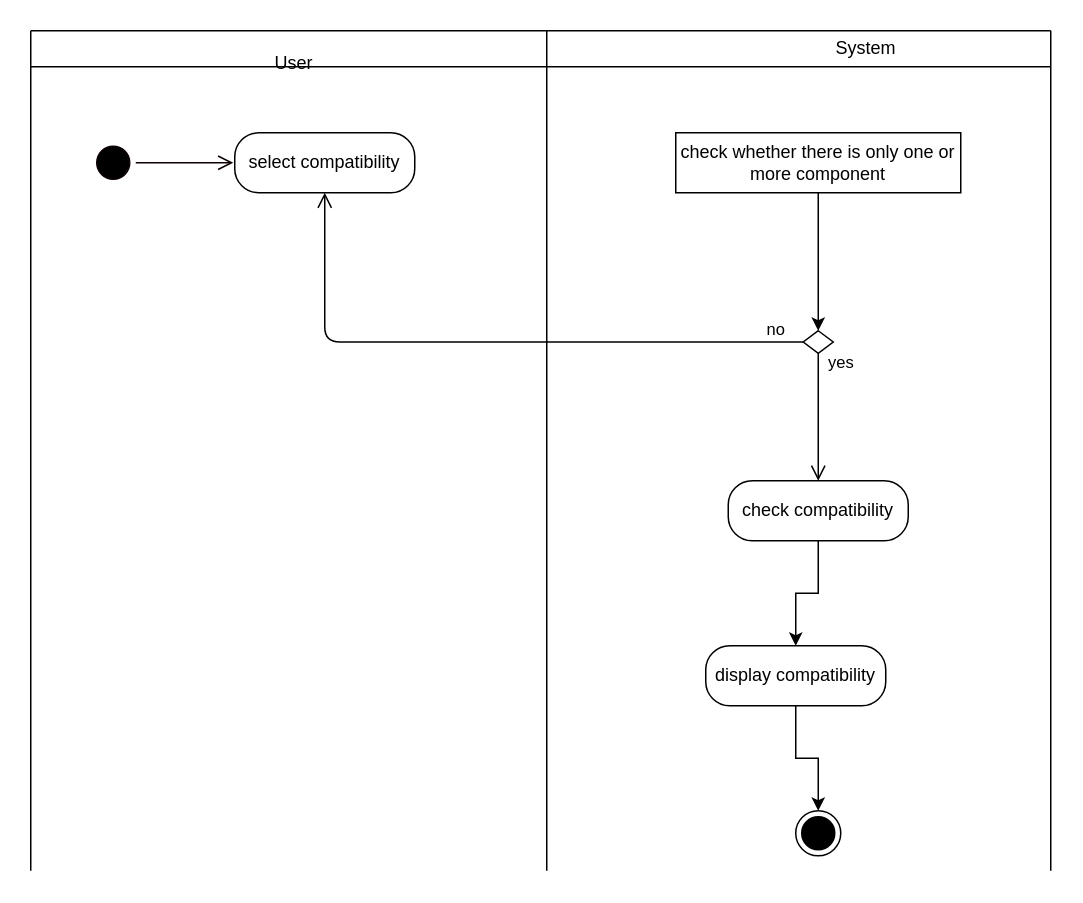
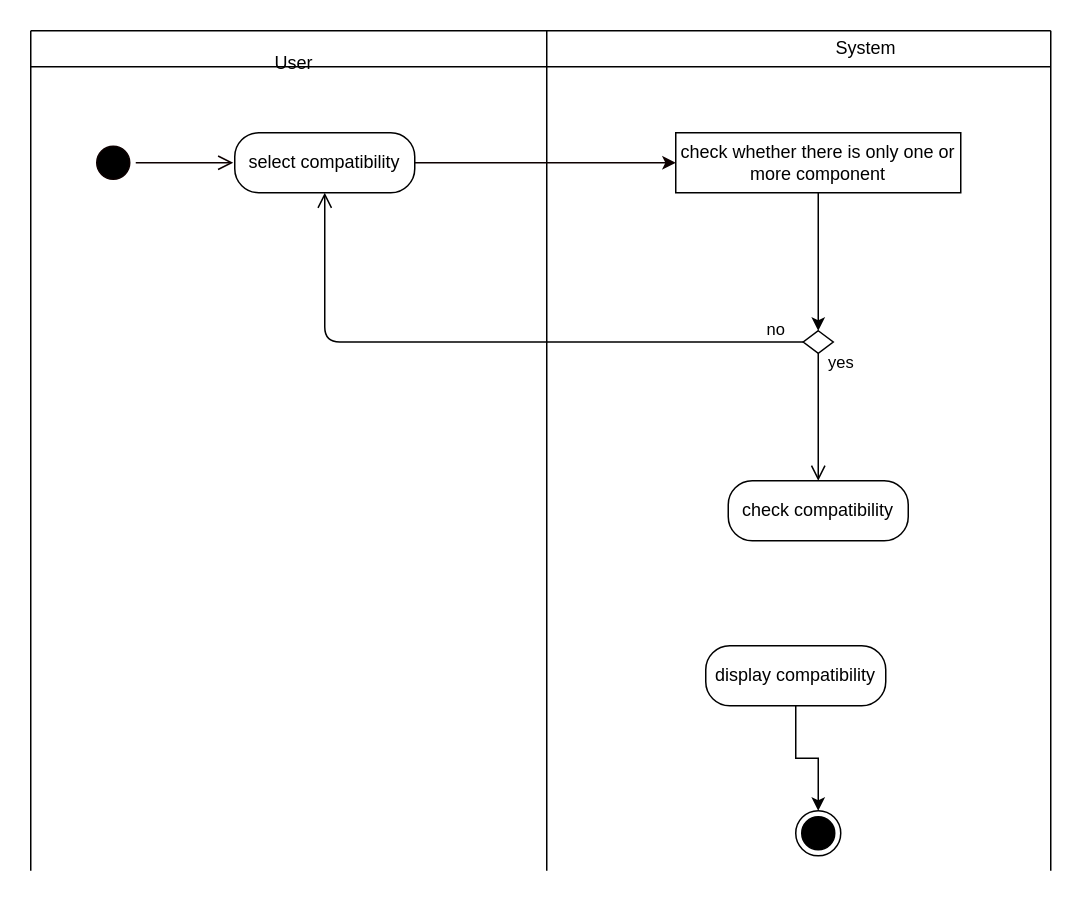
none -> (540, 163)
(812, 593) -> none
